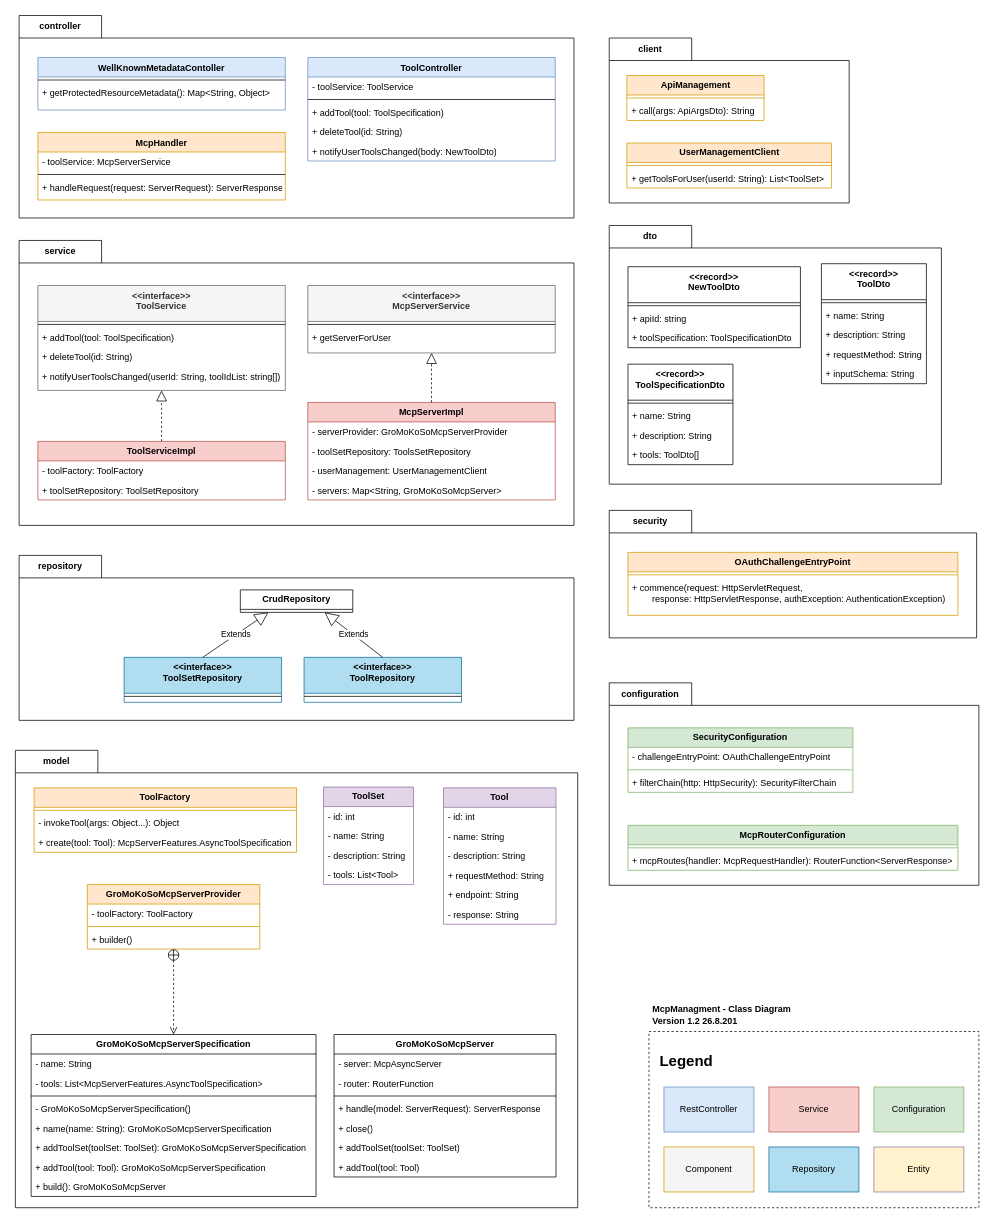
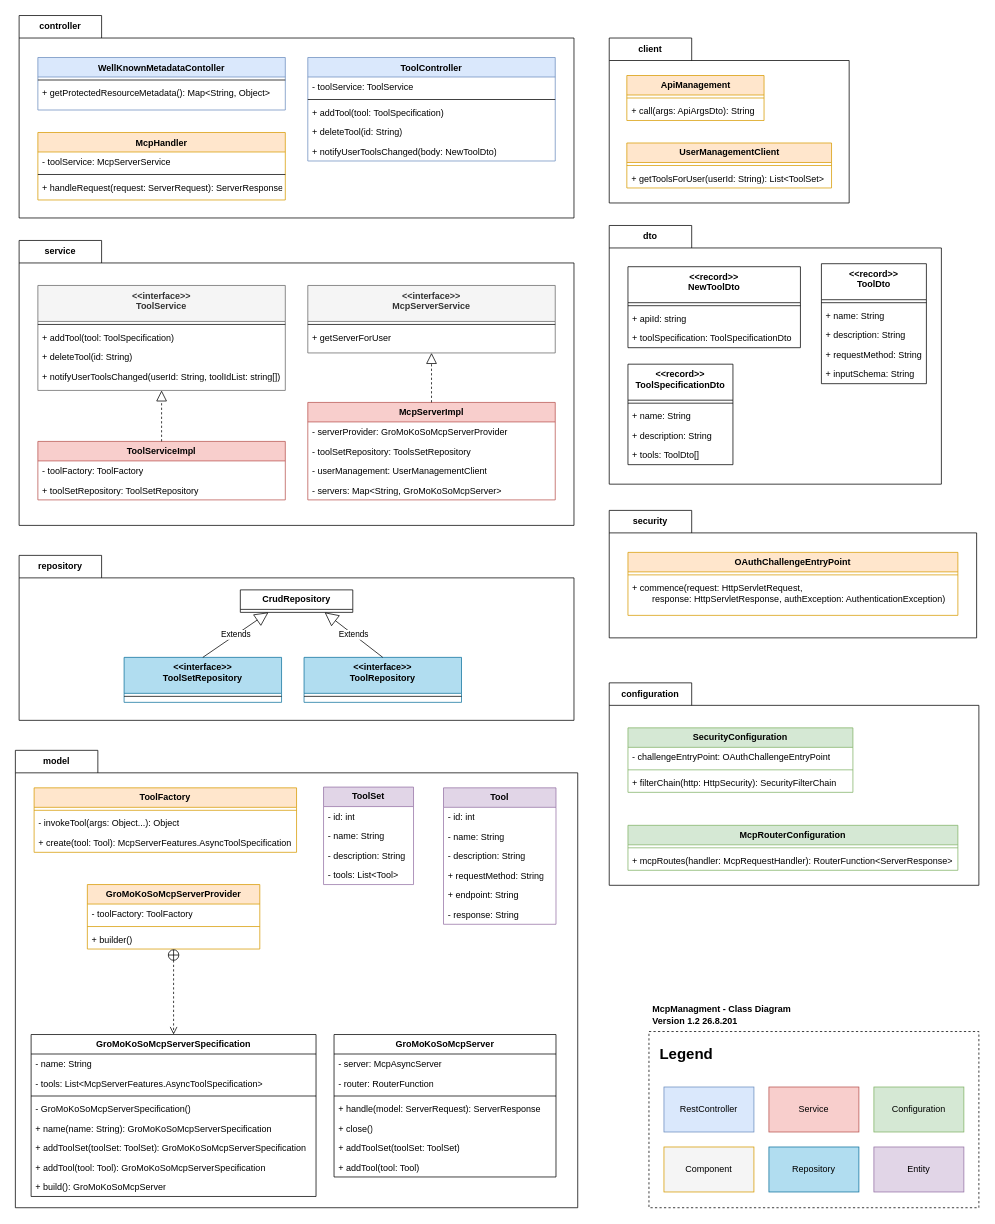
(687, 1061) -> (687, 1053)
(919, 1170) -> (919, 1170)
